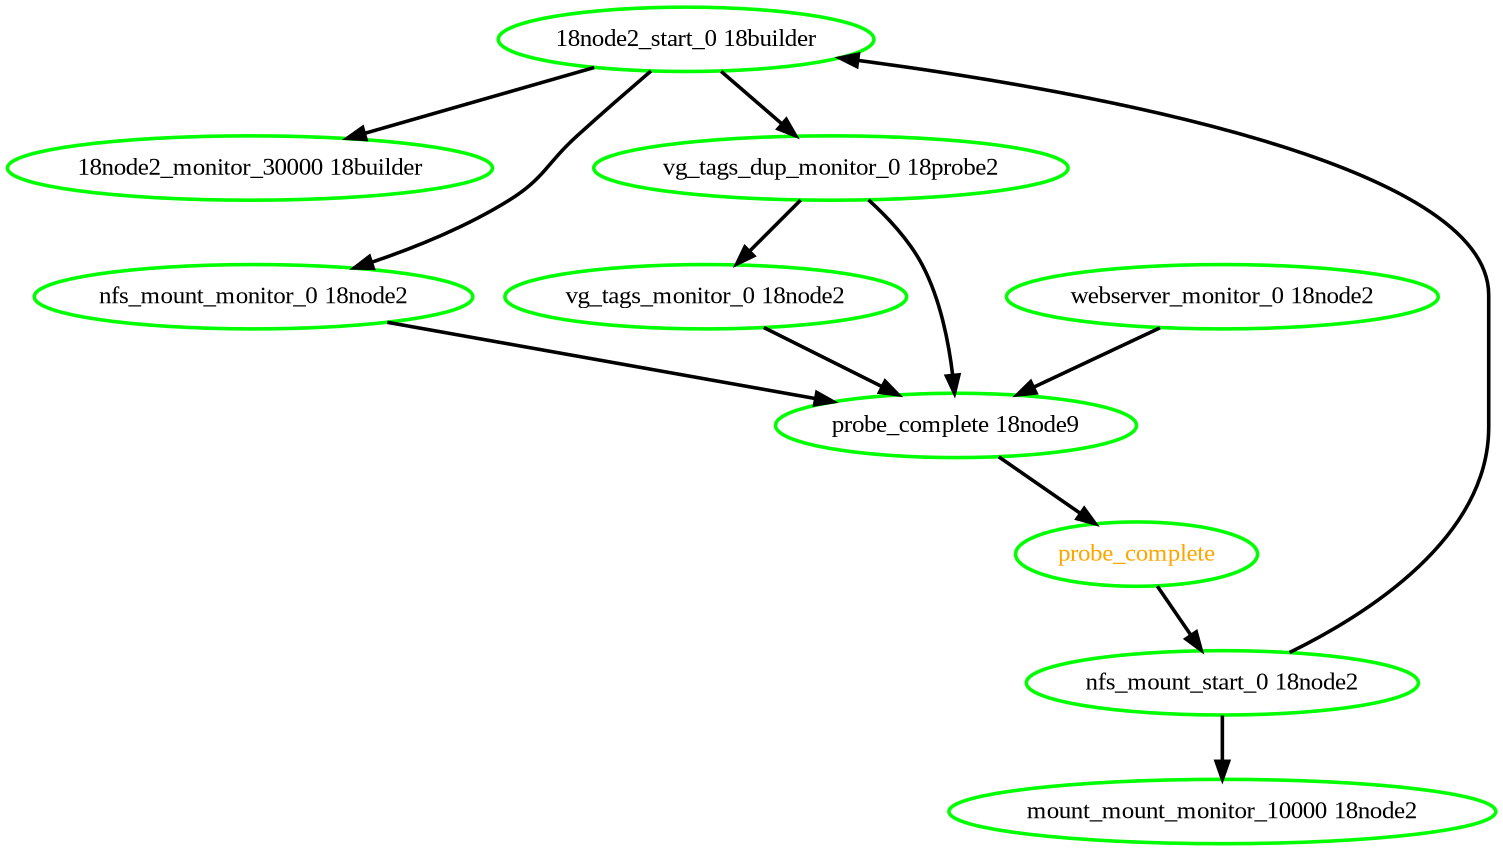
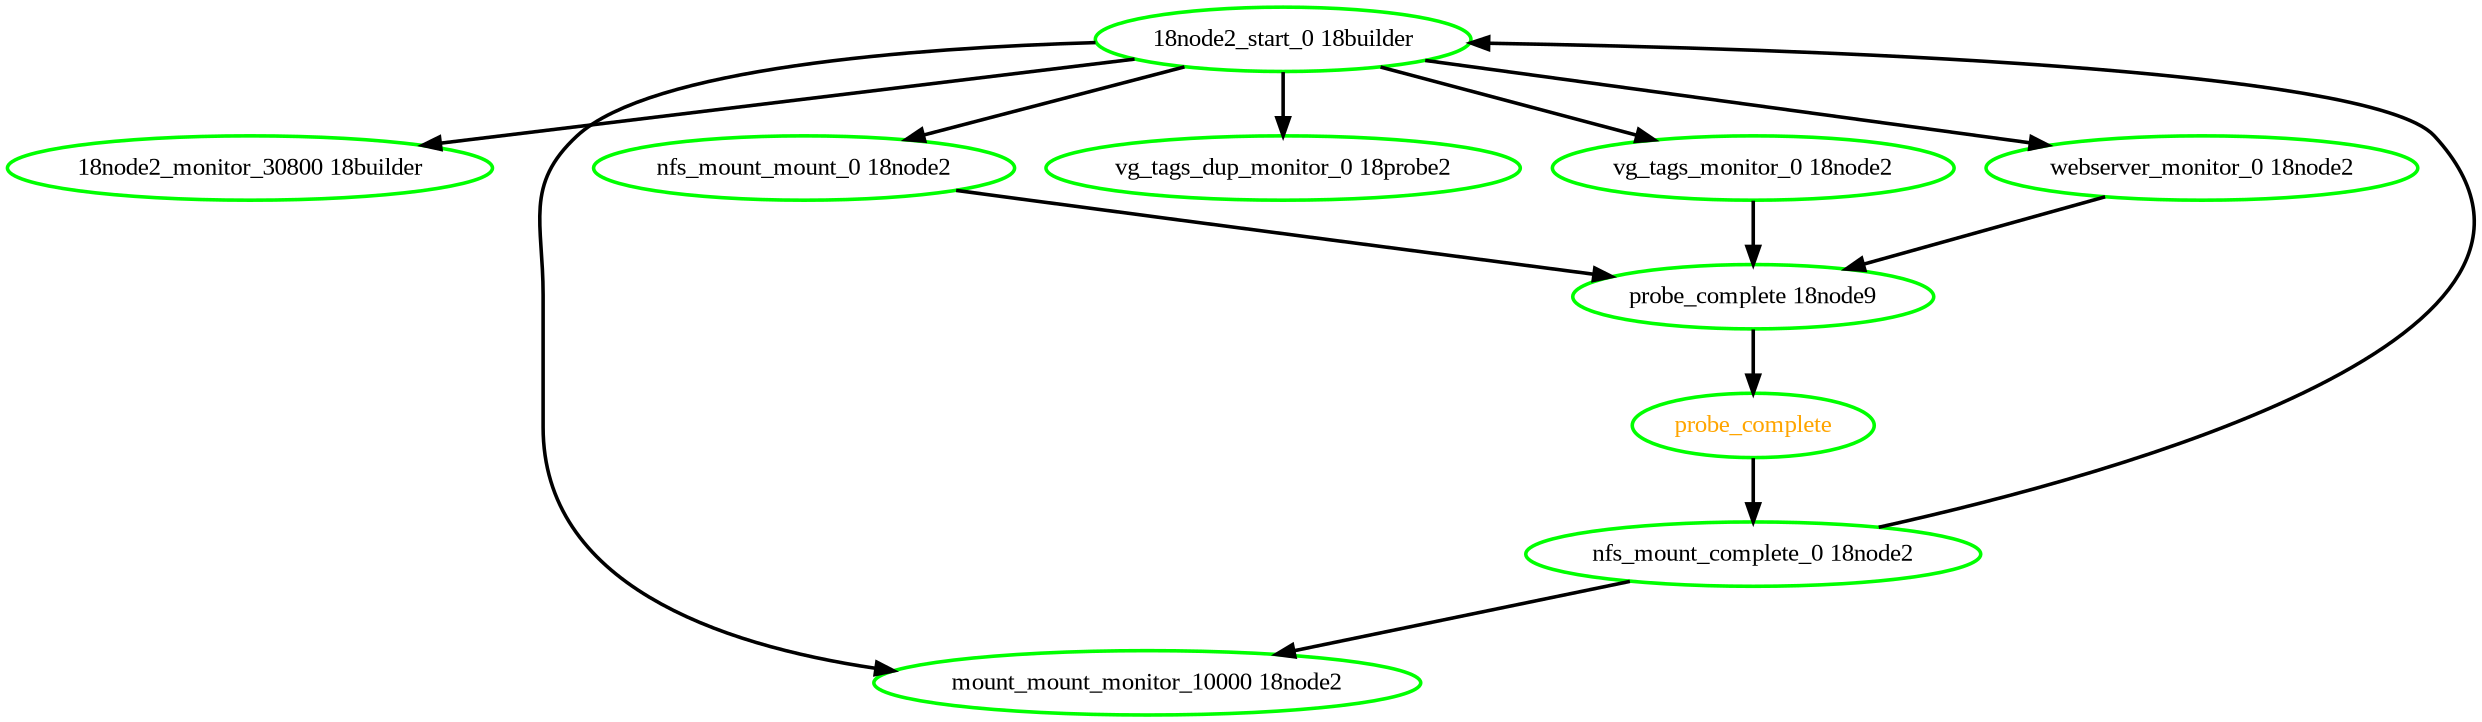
none -> (1728, 102)
(250, 168) -> (250, 168)
(775, 226) -> (1509, 101)
none -> (540, 234)
(929, 279) -> none
(254, 297) -> (804, 168)
(1222, 683) -> (1753, 554)
